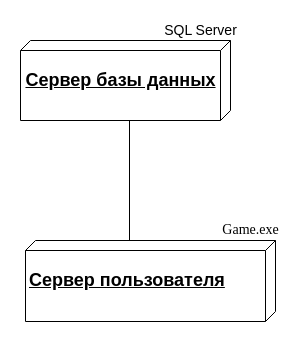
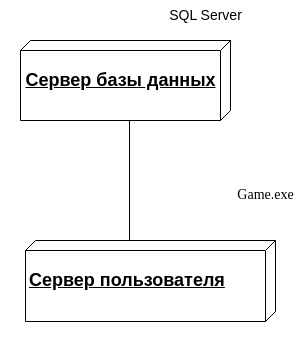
(201, 31) -> (206, 16)
(251, 231) -> (266, 196)
